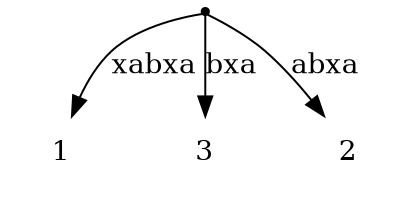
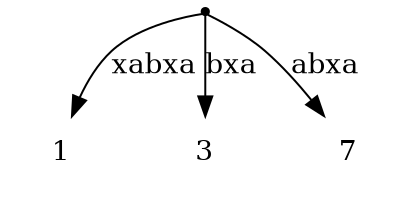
(349, 153) -> (349, 153)
